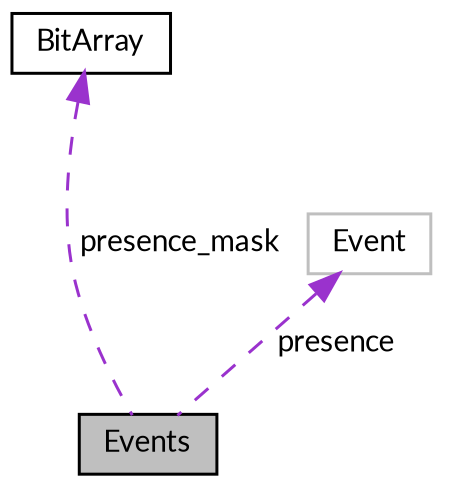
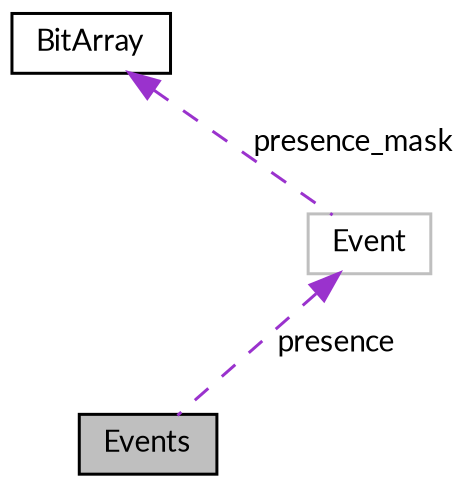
(72, 264) -> (243, 153)
